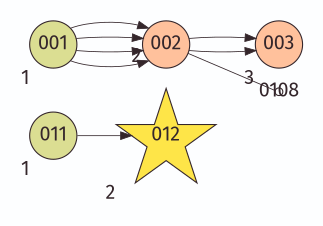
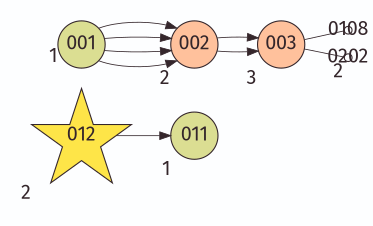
none -> (348, 58)
(232, 72) -> (324, 35)
(99, 136) -> (138, 136)
